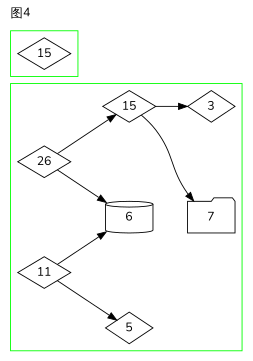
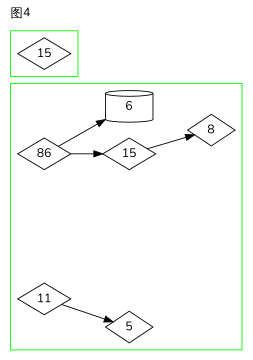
(211, 106) -> (211, 130)
(44, 162) -> (44, 154)
(211, 217) -> none
(78, 251) -> none
